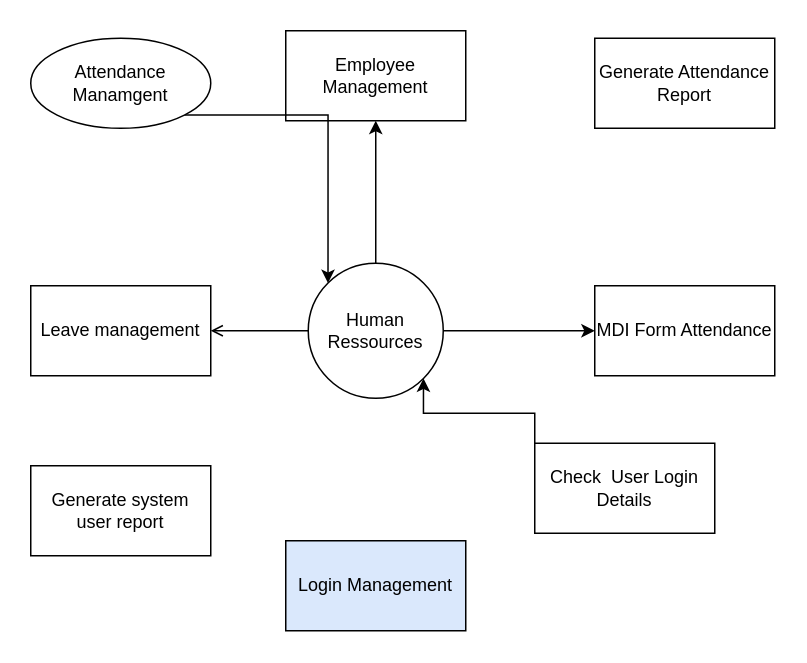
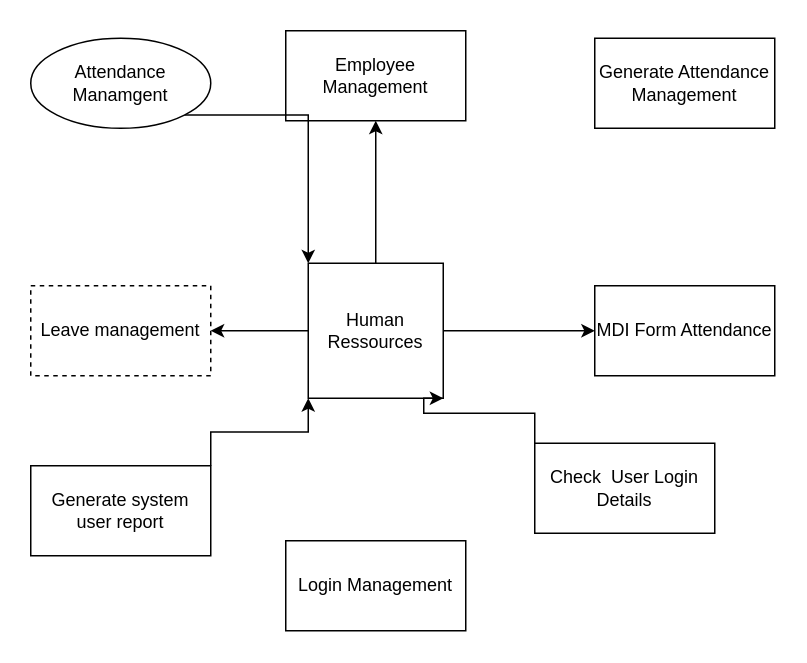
(685, 83) -> (685, 83)
(121, 331) -> (121, 331)
(219, 331) -> (222, 331)
(376, 331) -> (376, 331)
none -> (255, 432)
(376, 586) -> (376, 586)
